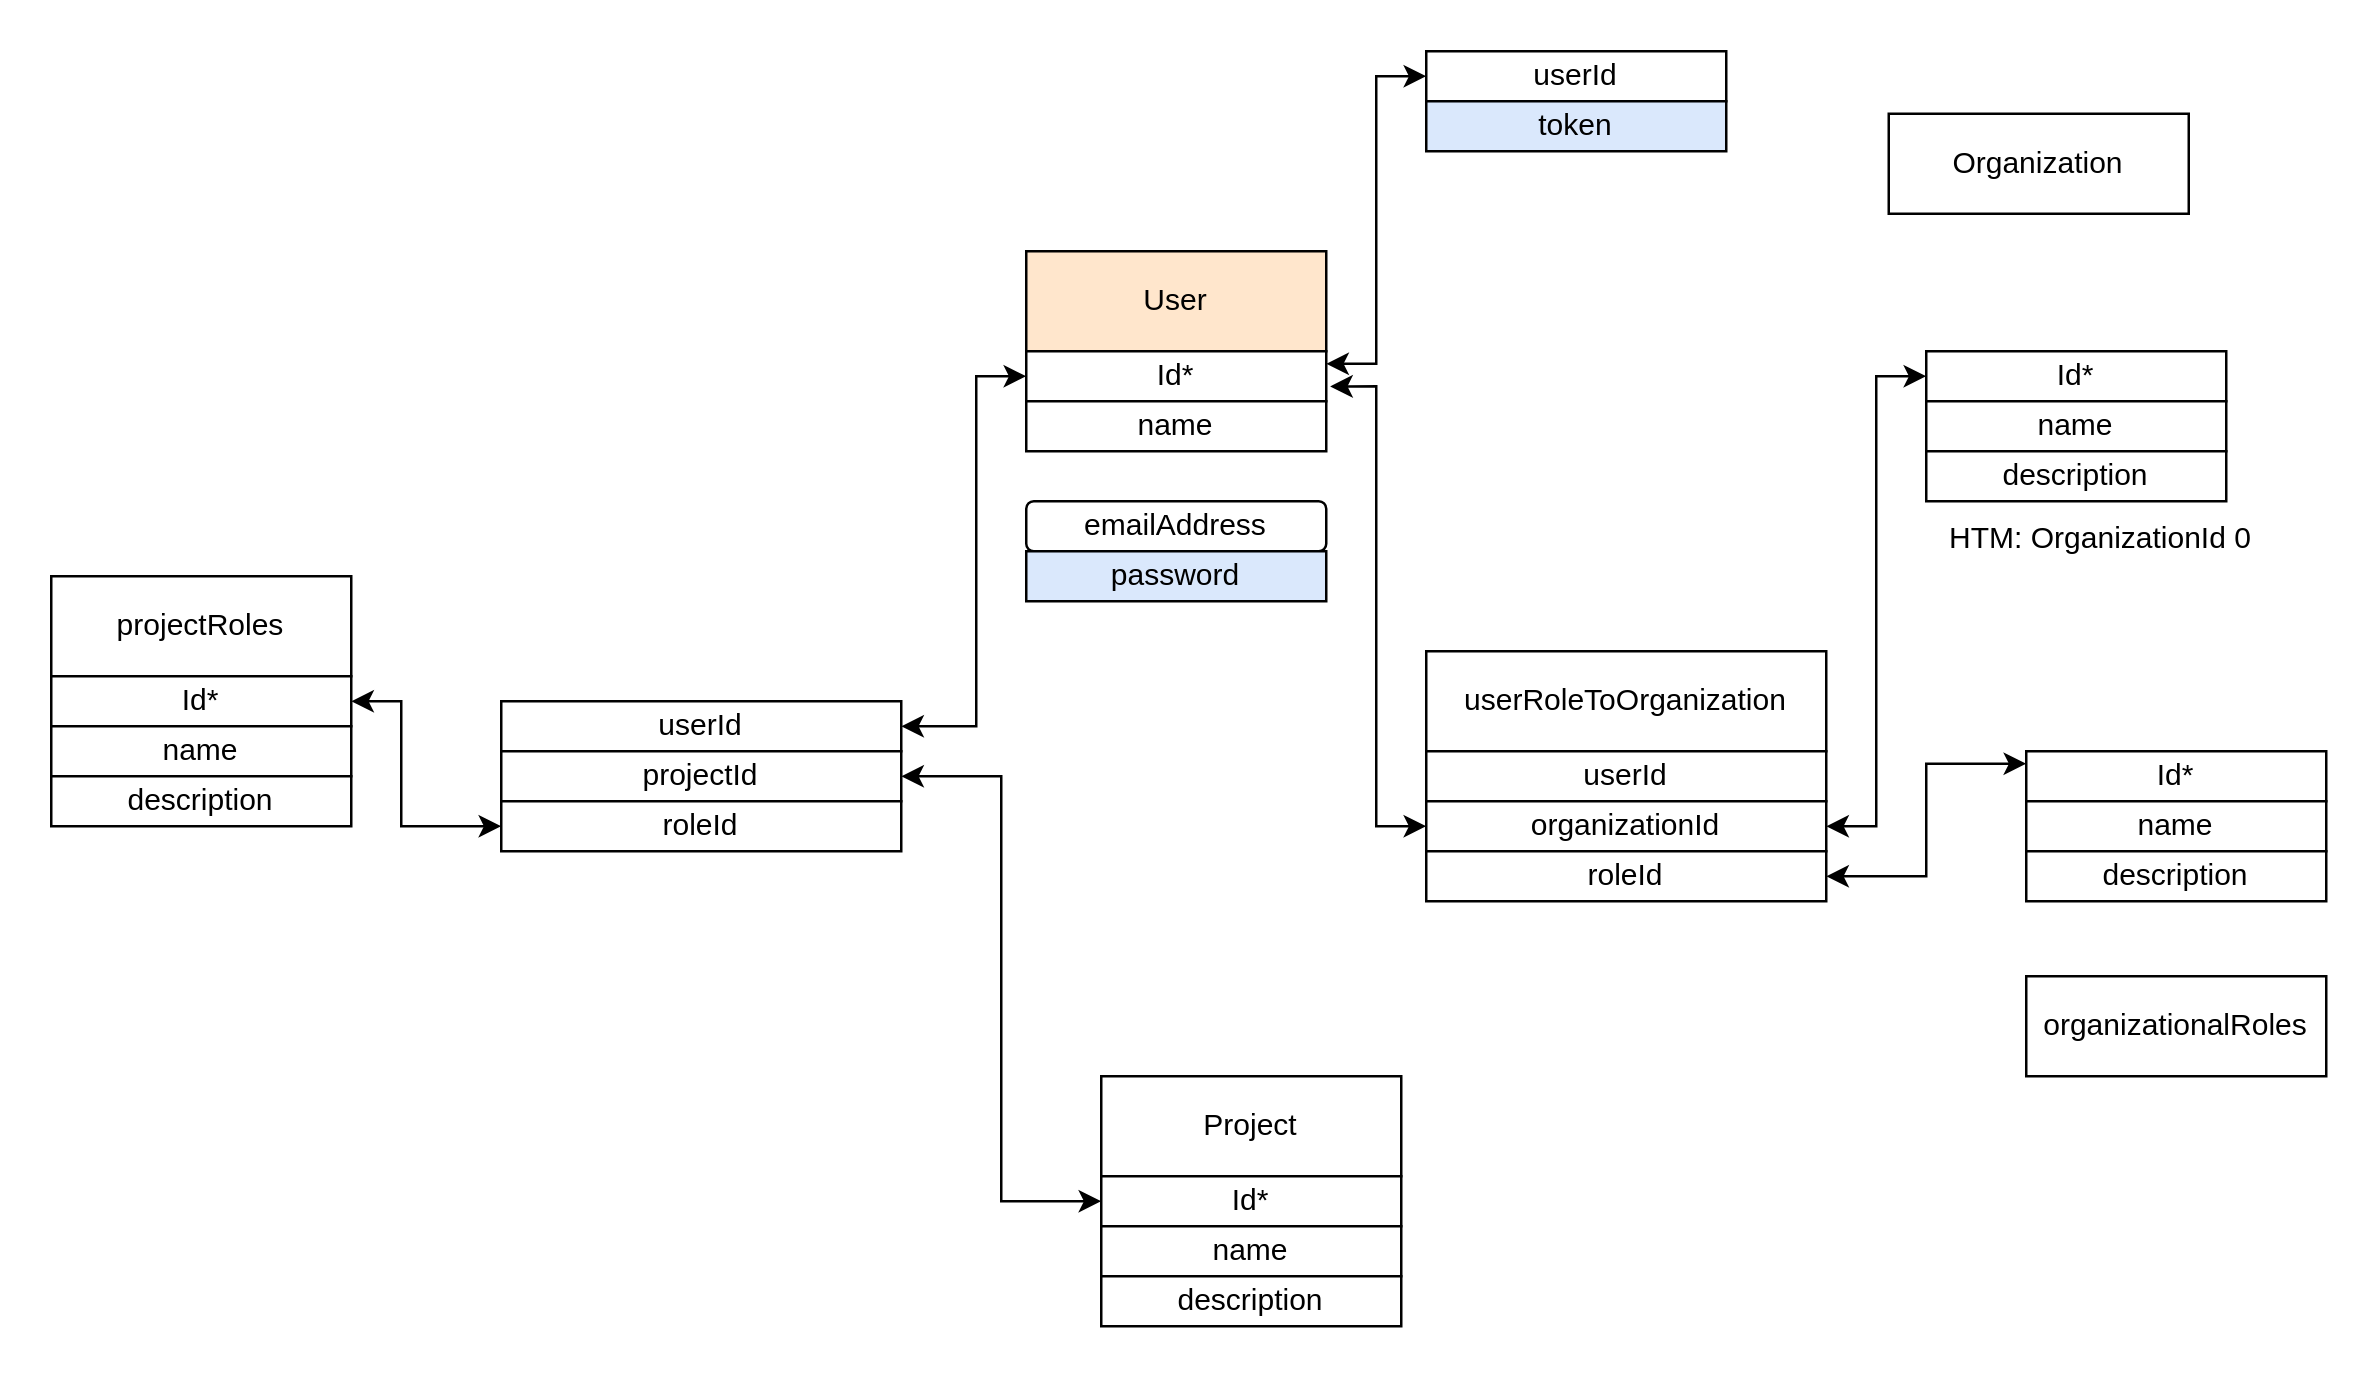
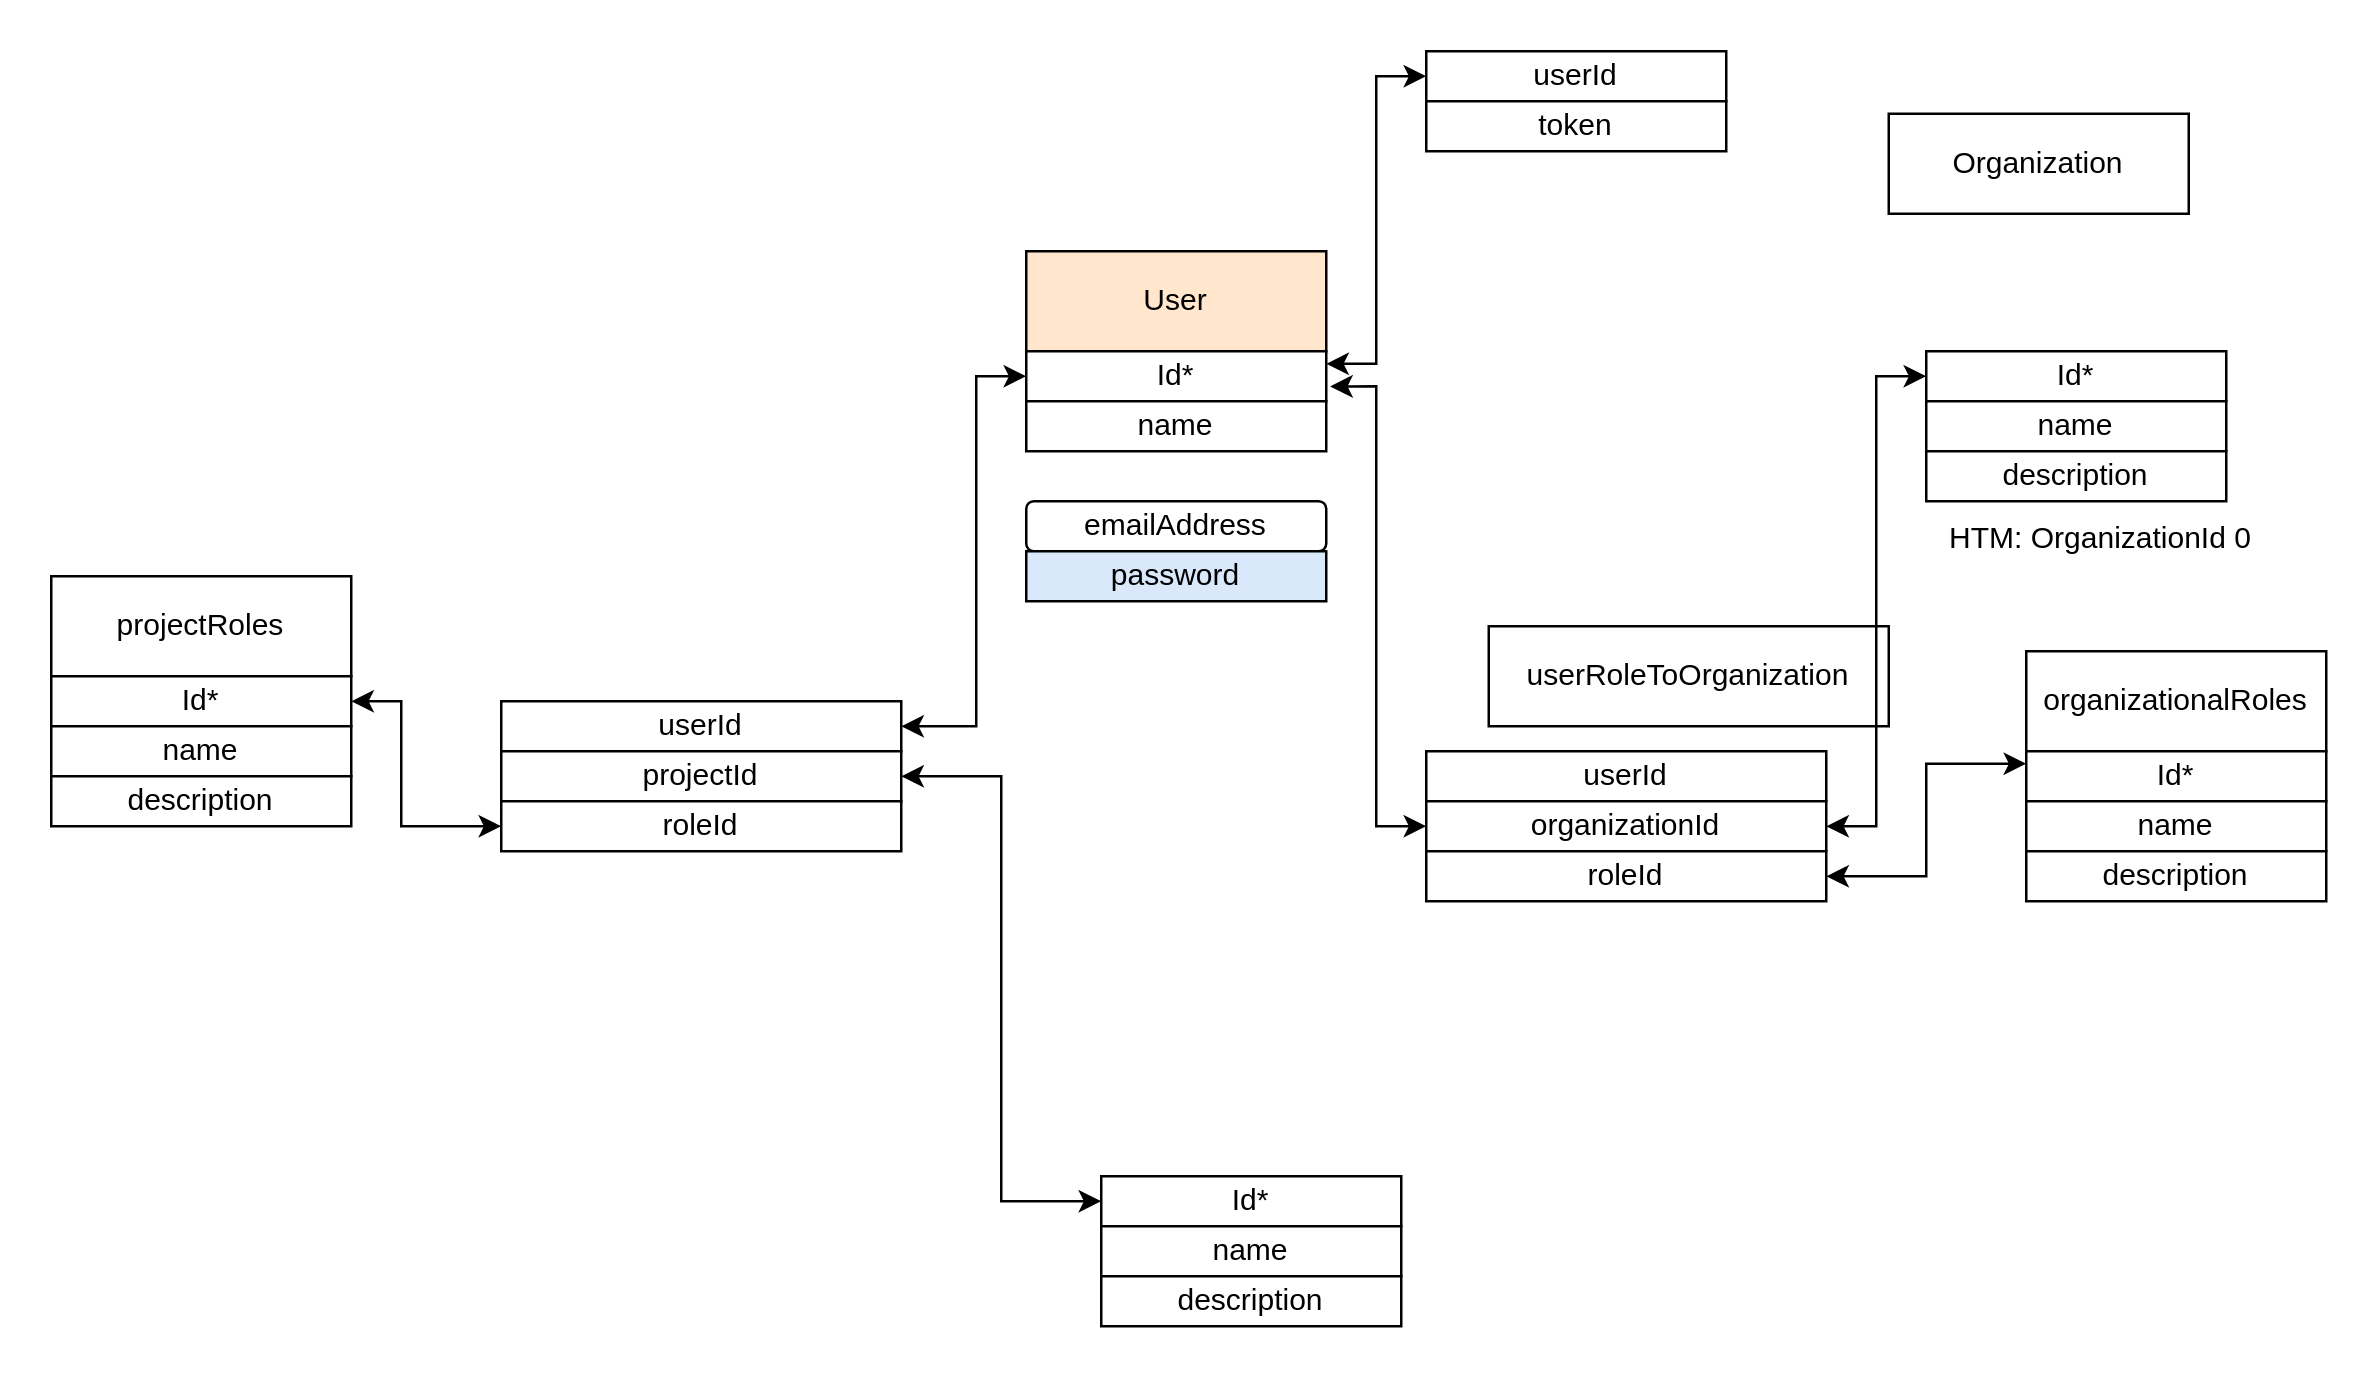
(1576, 126) -> (1576, 126)
(1626, 701) -> (1689, 676)
(2176, 1026) -> (2176, 701)
(1251, 1126) -> none
